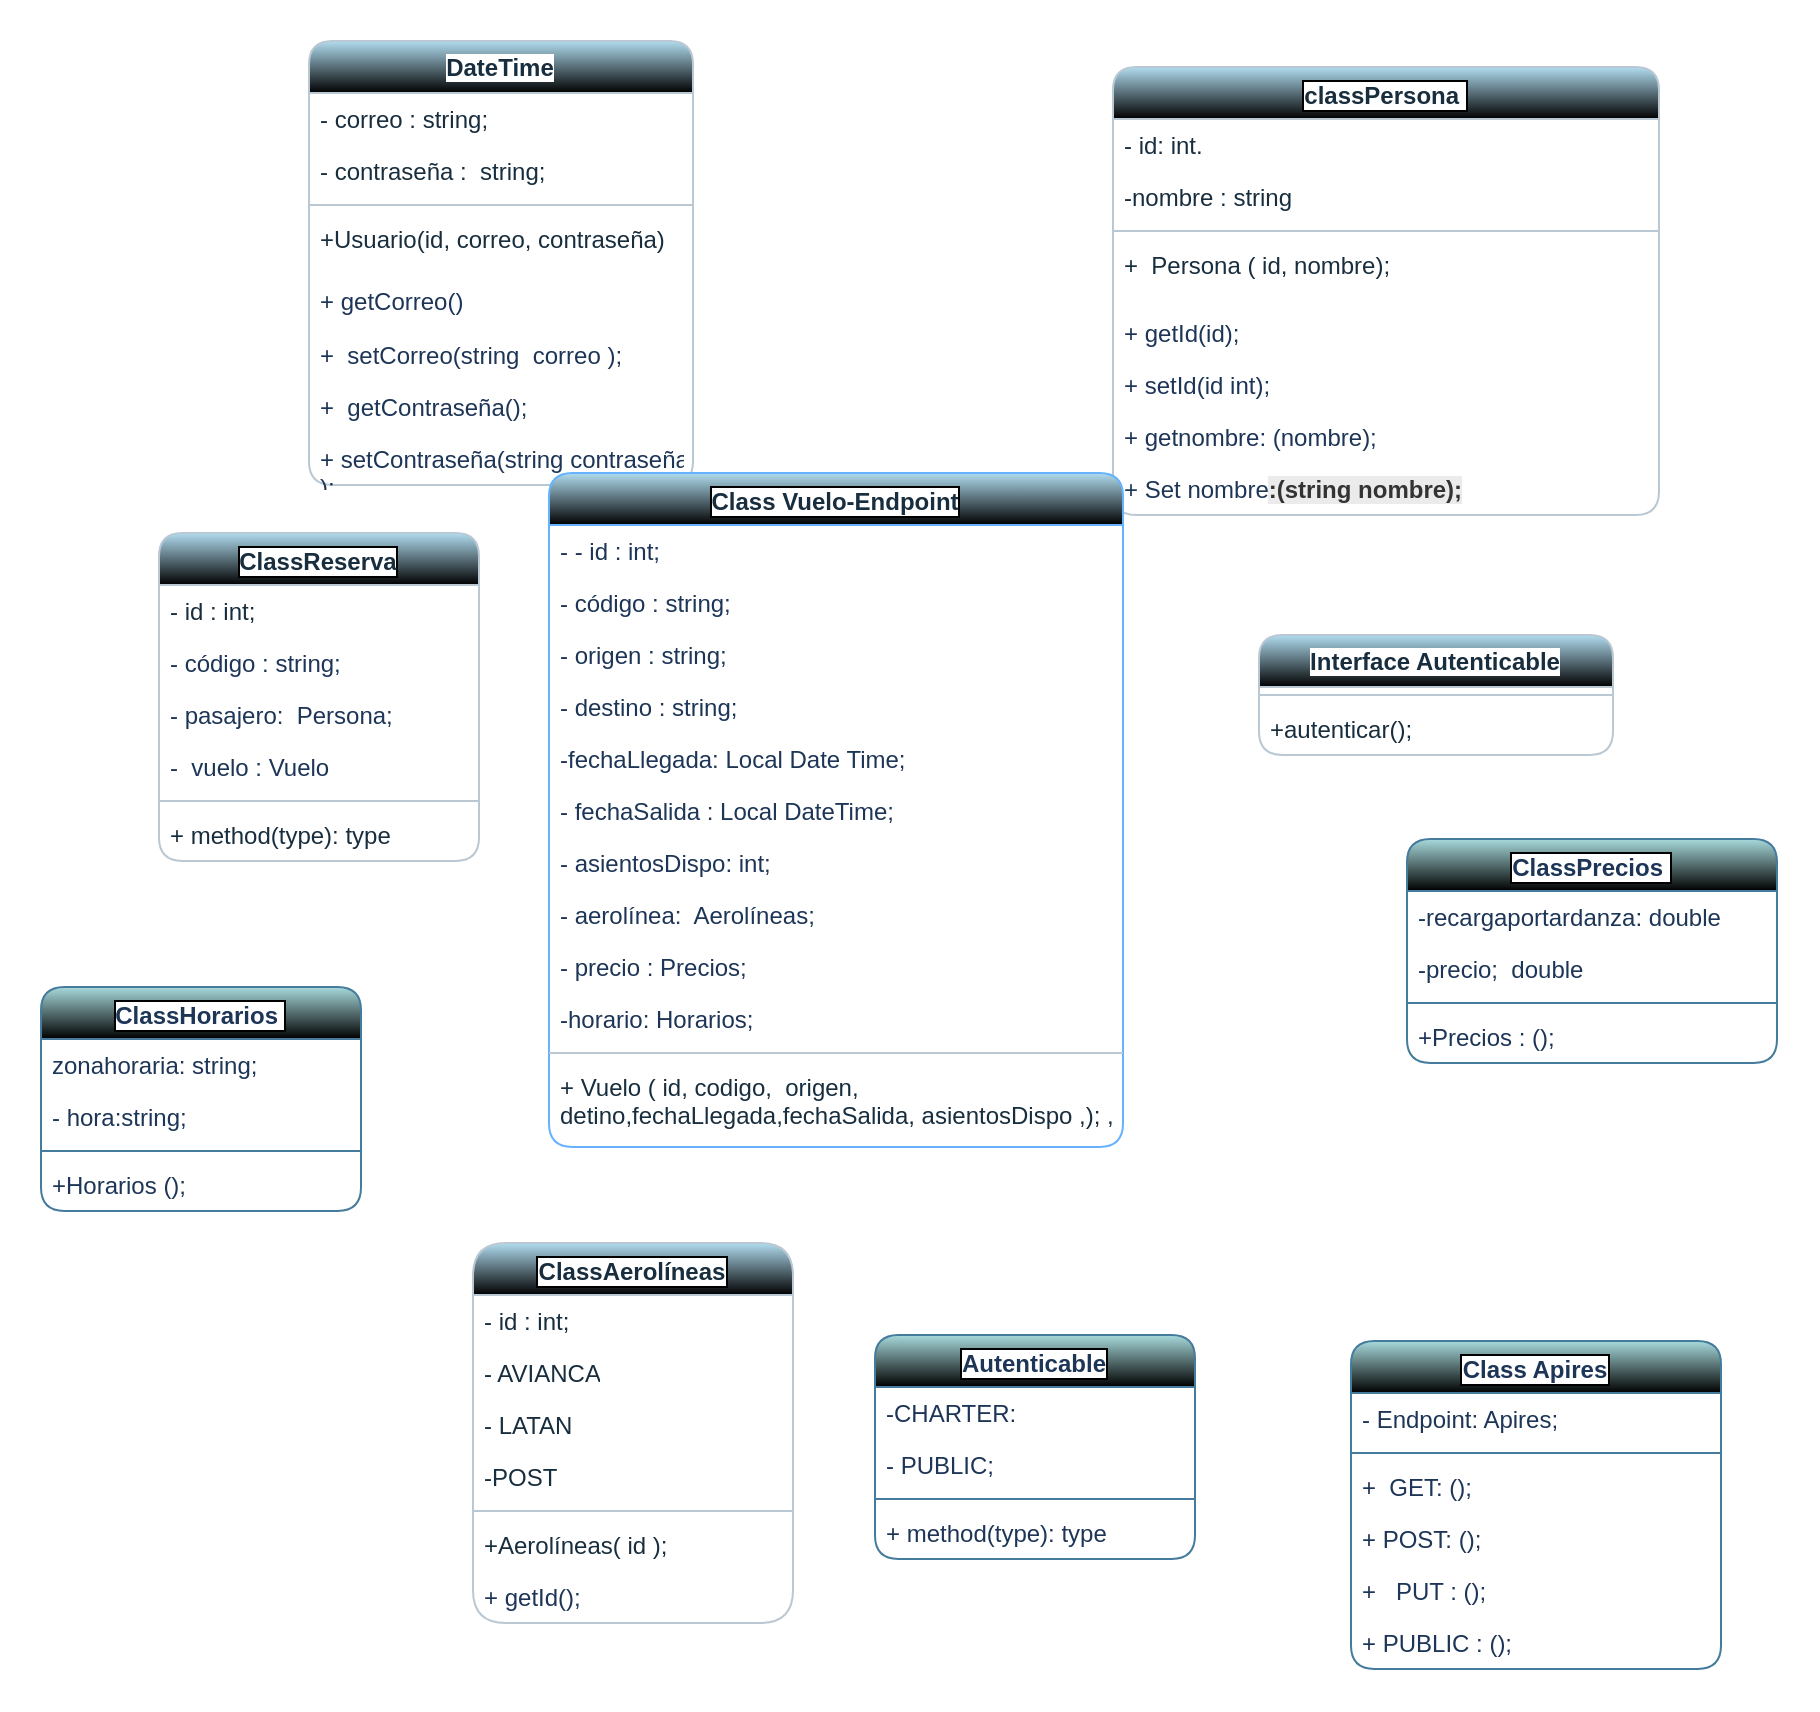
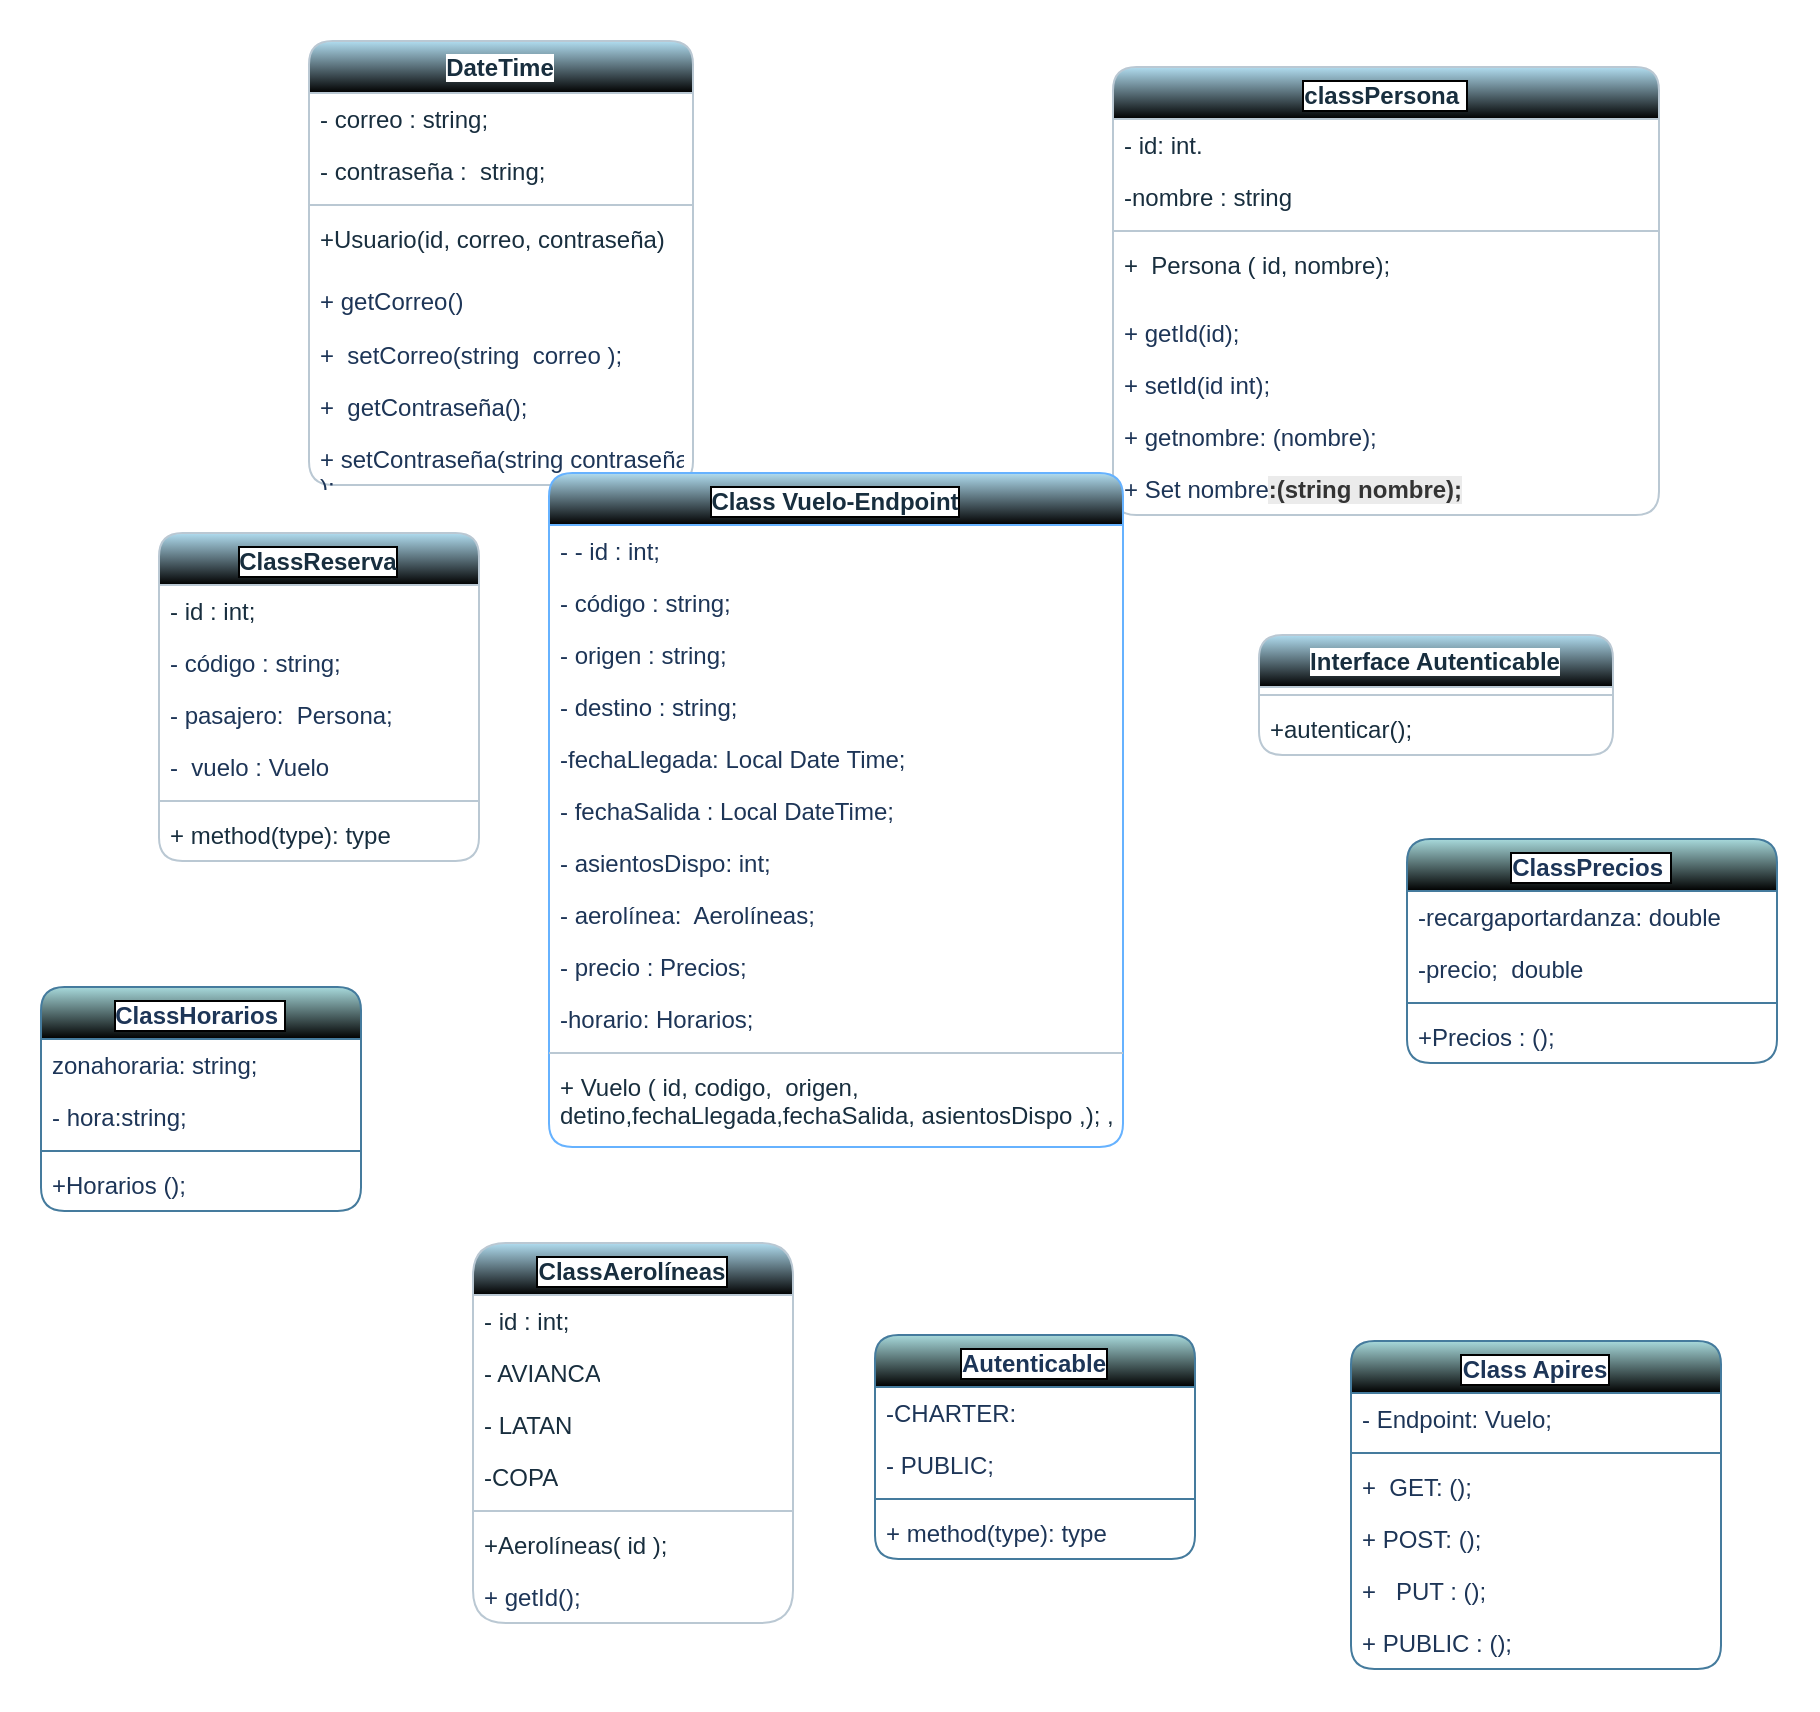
(1472, 1421) -> (1465, 1421)
(519, 1479) -> (519, 1479)
